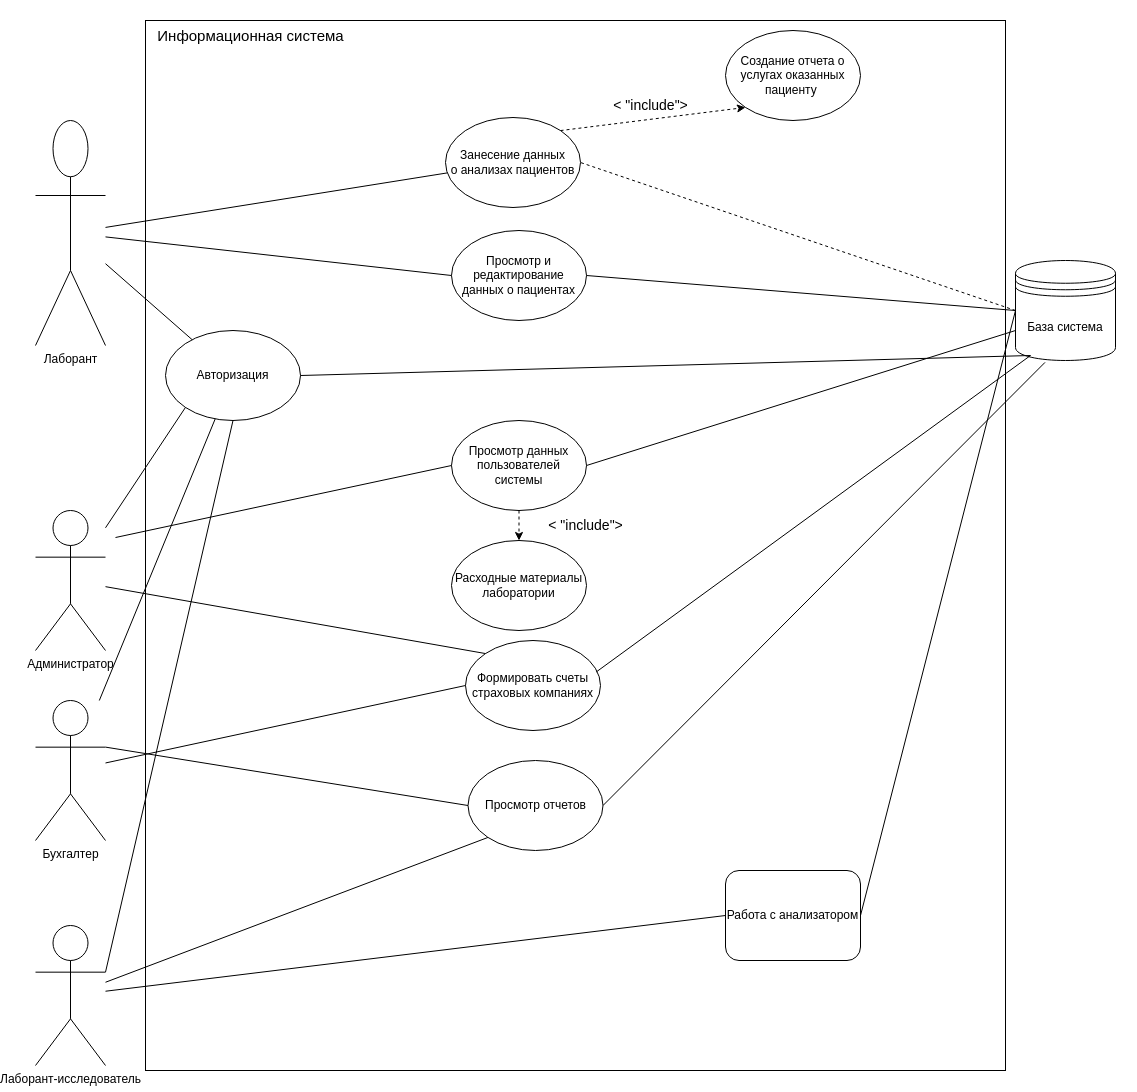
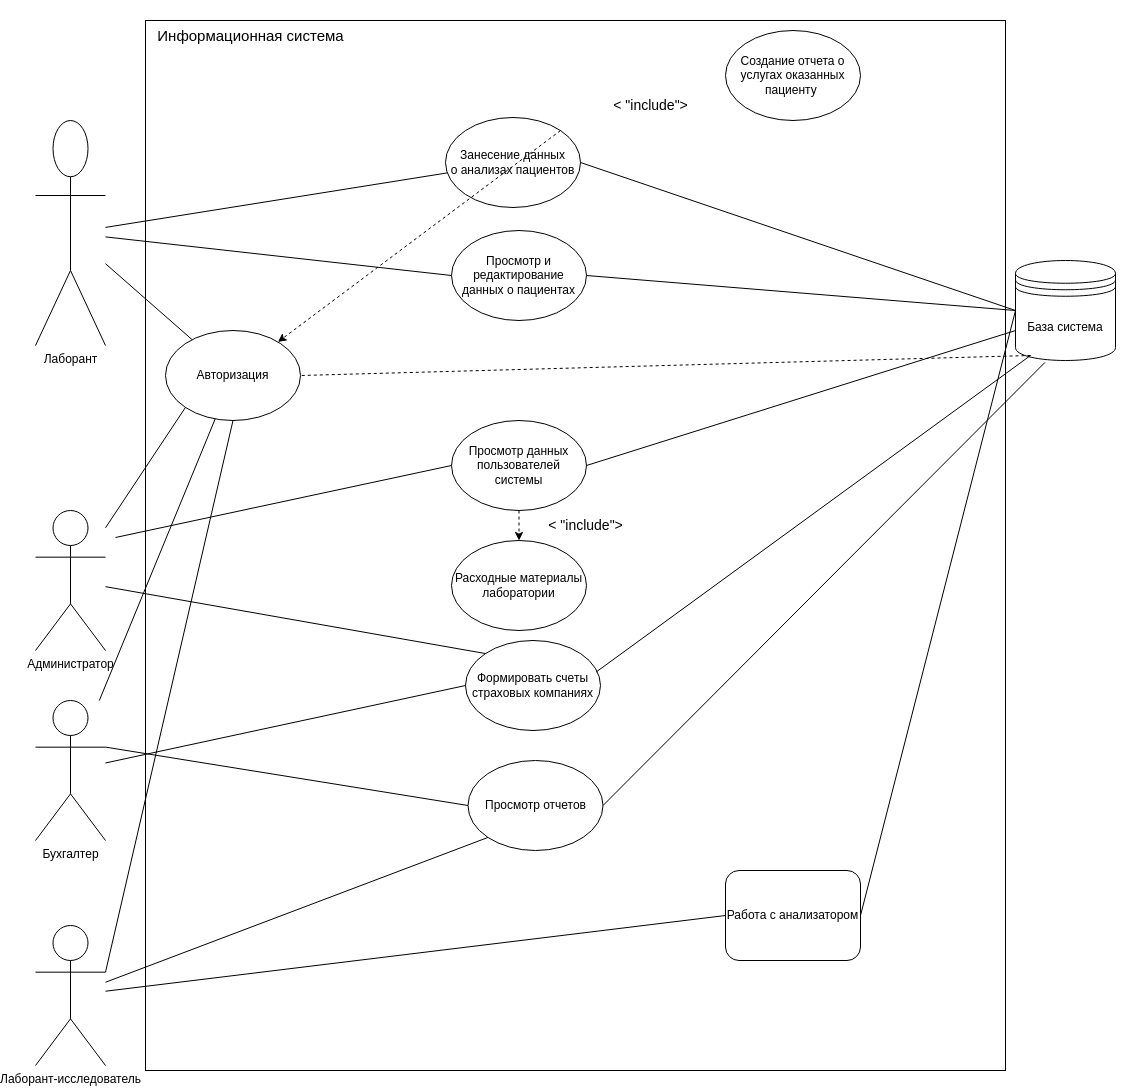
(649, 119) -> (422, 234)
(796, 236) -> (796, 236)
(662, 366) -> (662, 366)
